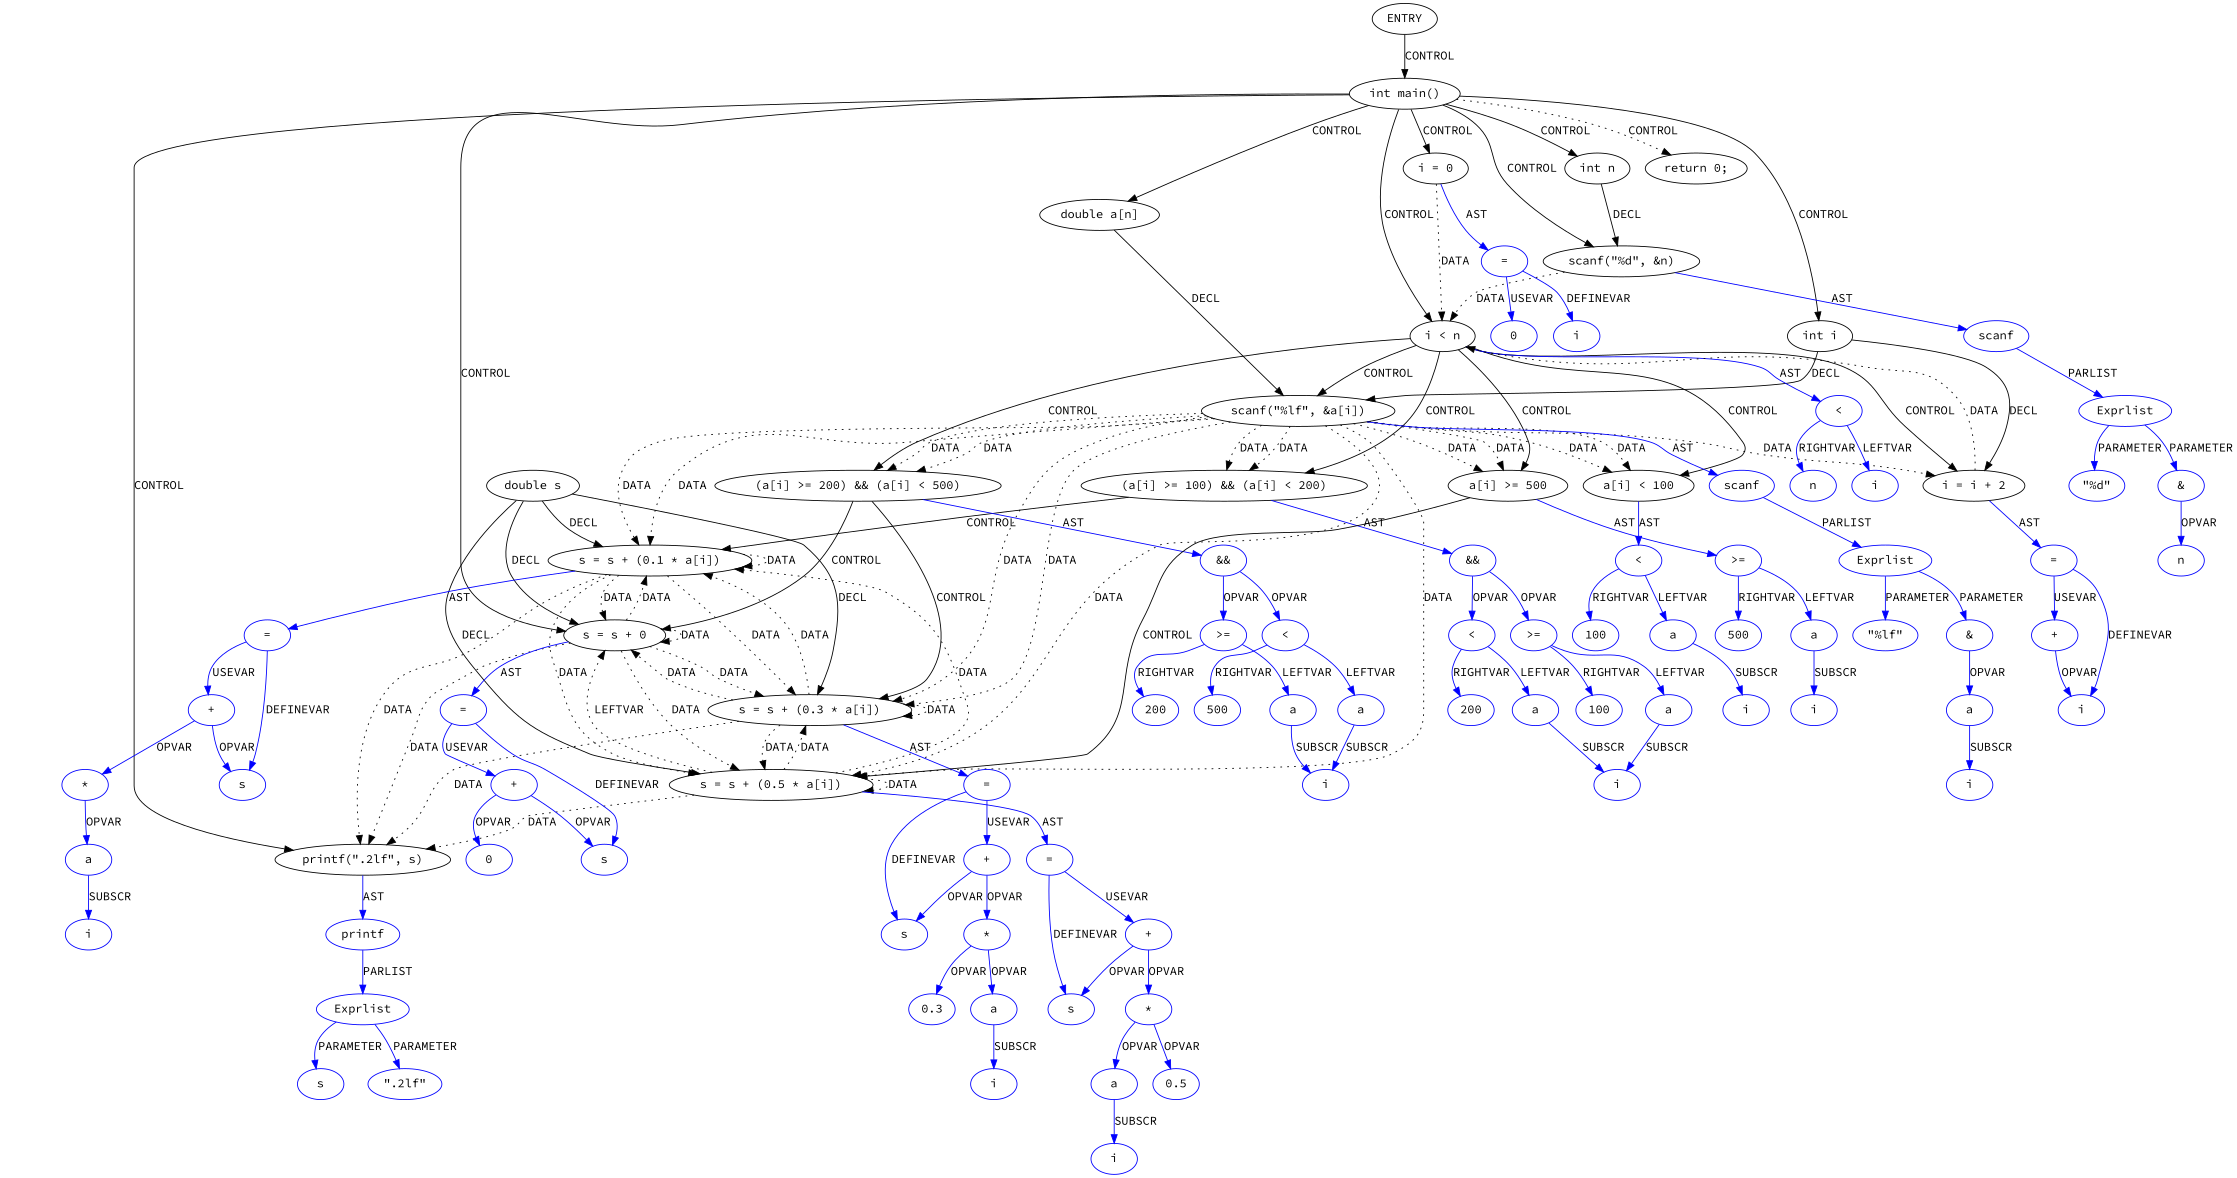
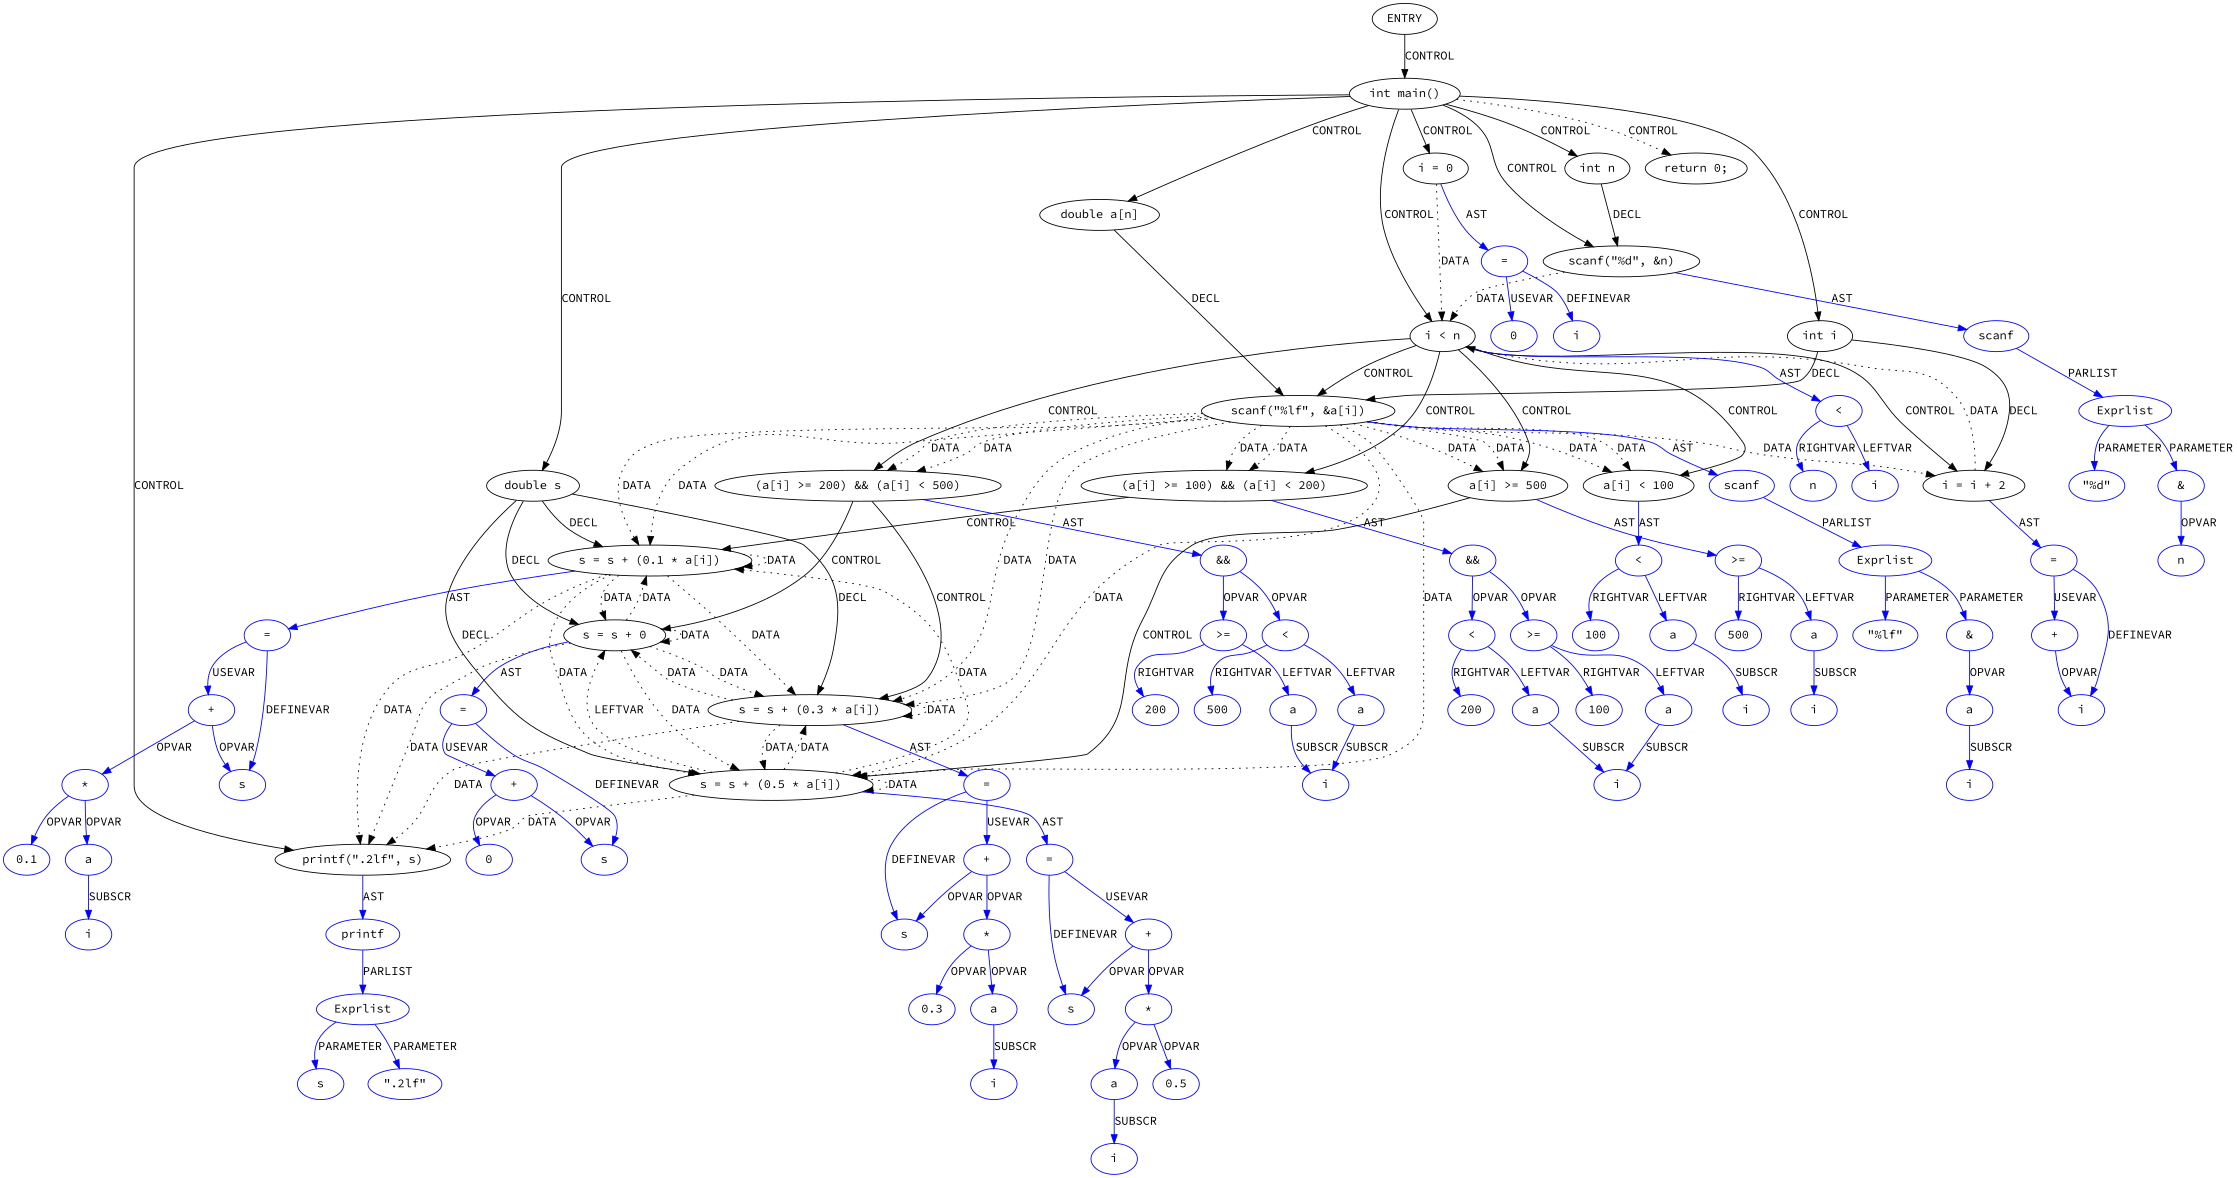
(627, 124) -> (805, 126)
(781, 619) -> none
none -> (27, 860)
